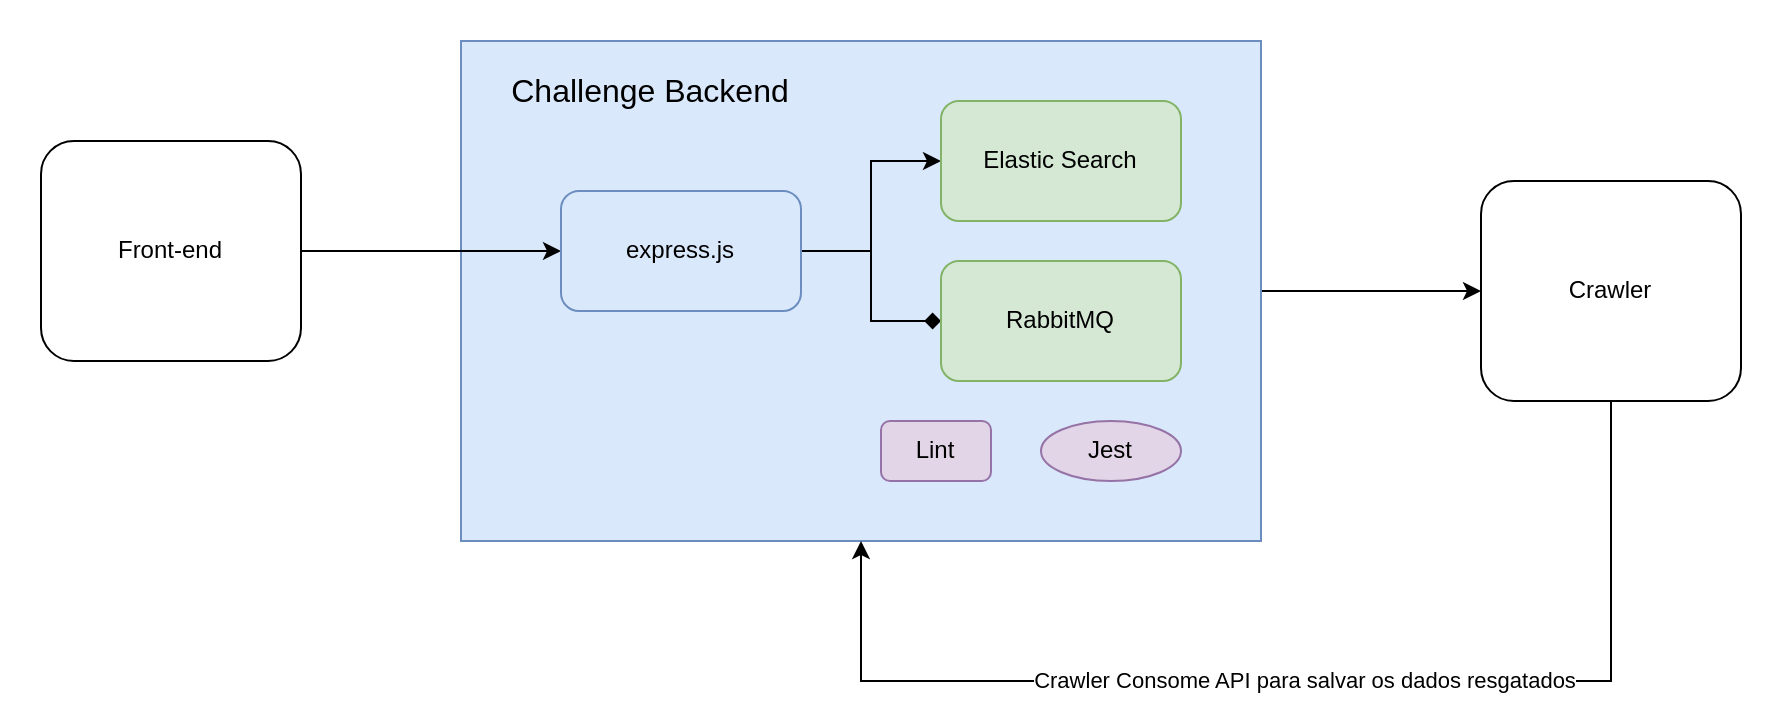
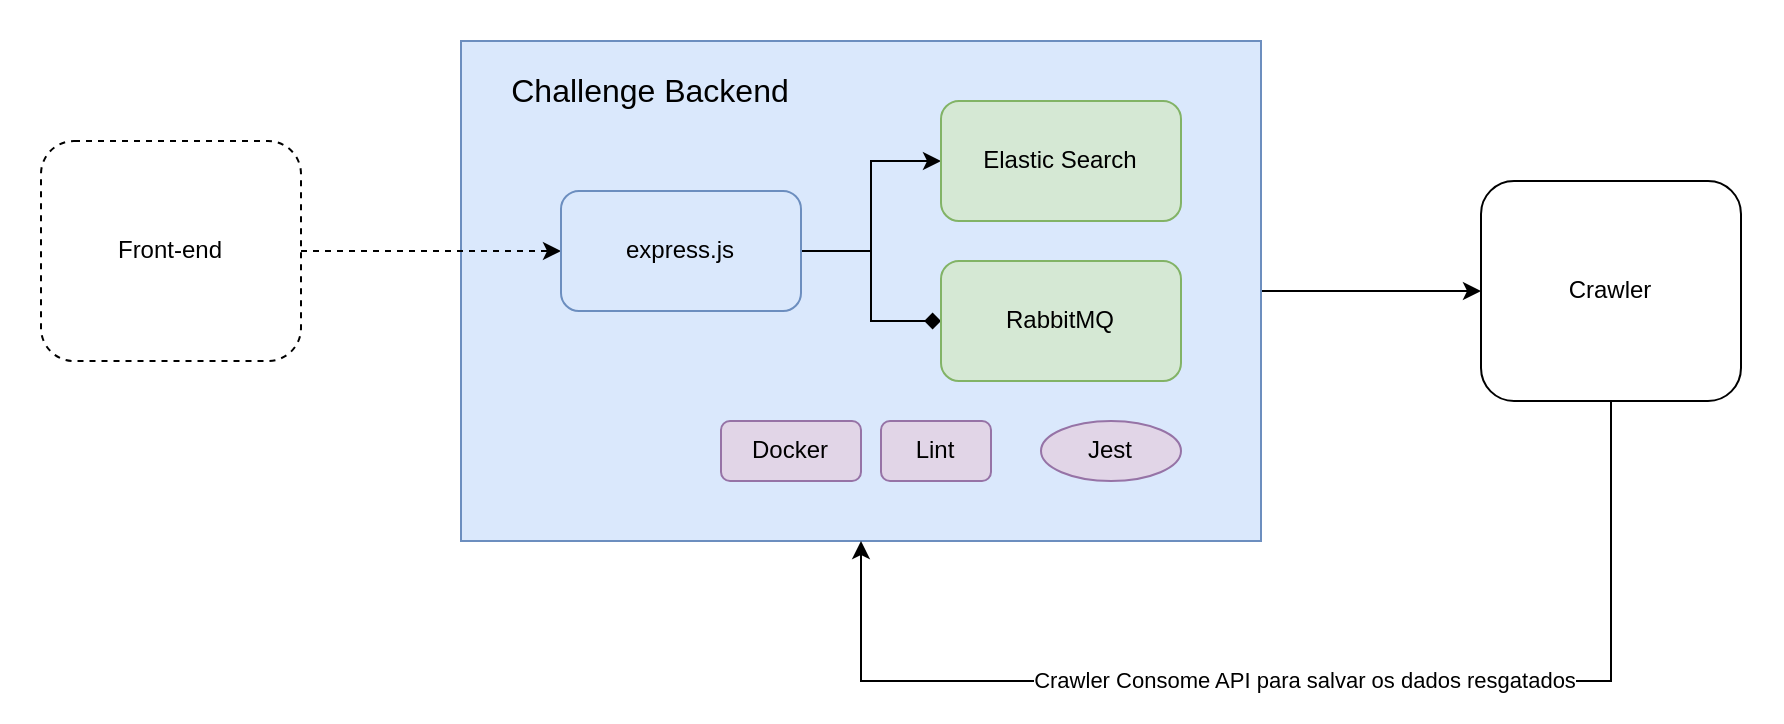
(171, 251) -> (171, 251)
(421, 251) -> (421, 251)
none -> (791, 451)
